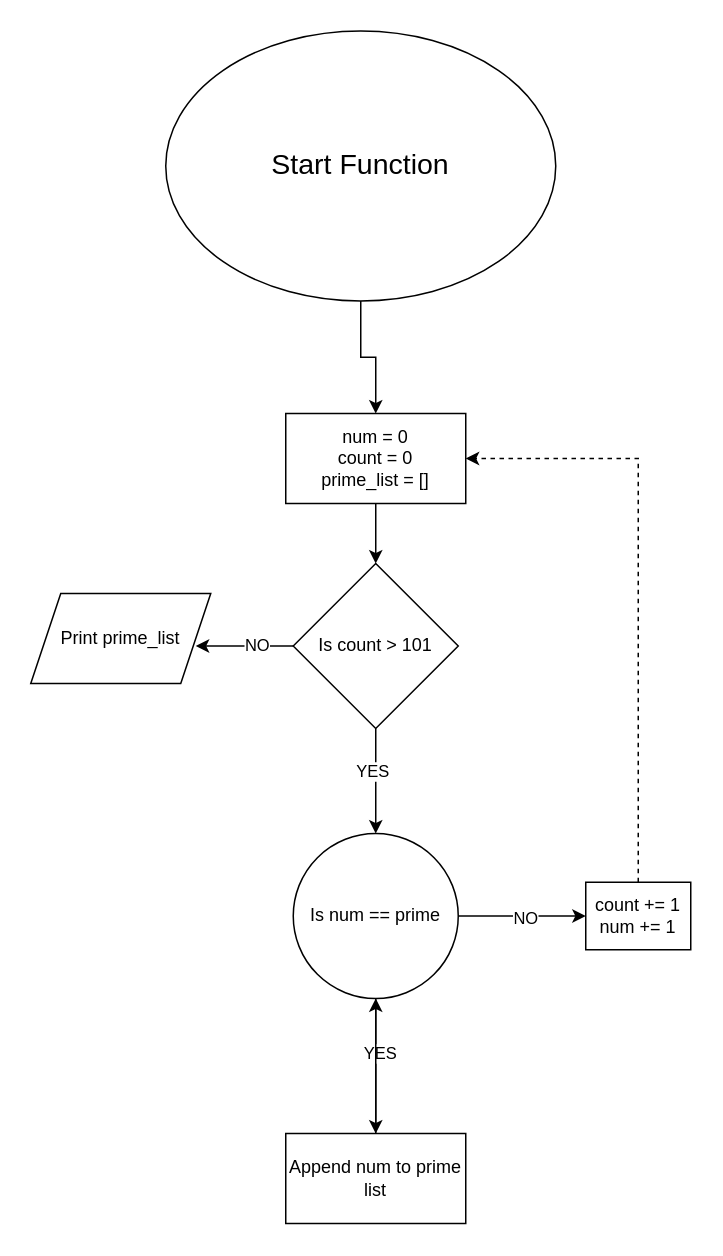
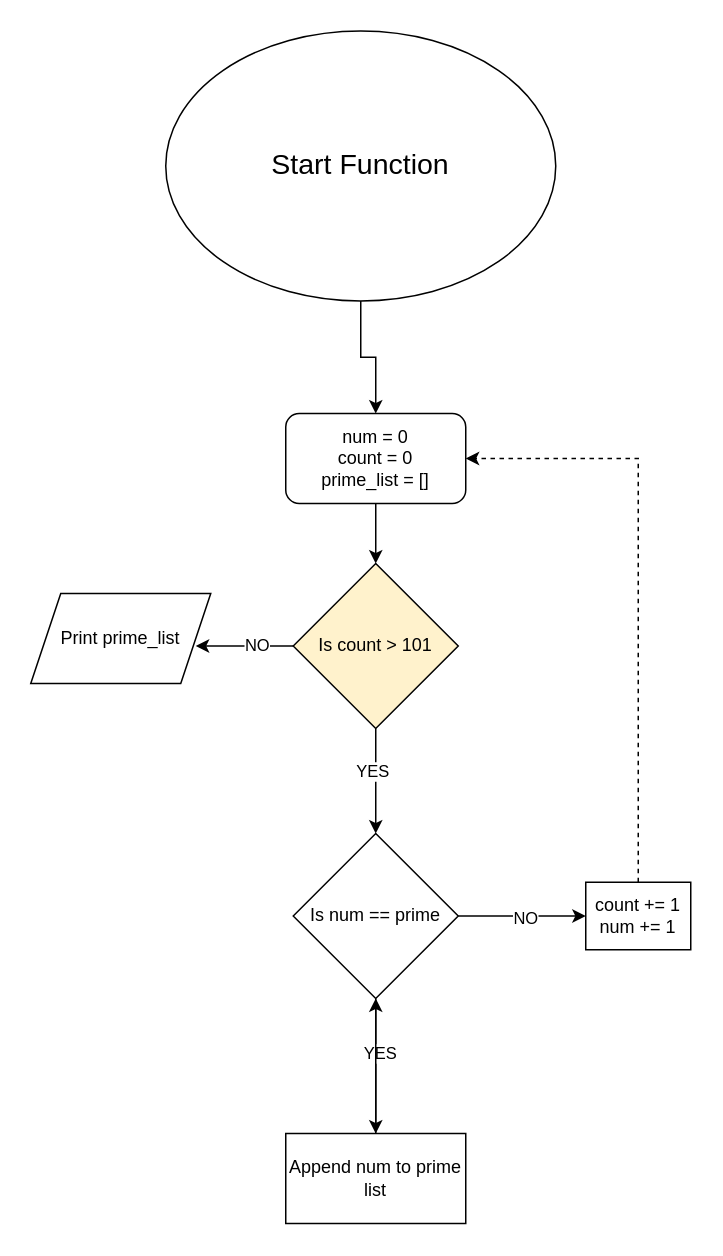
(376, 458) -> (376, 458)
(376, 646) -> (376, 646)
(376, 916) -> (376, 916)
